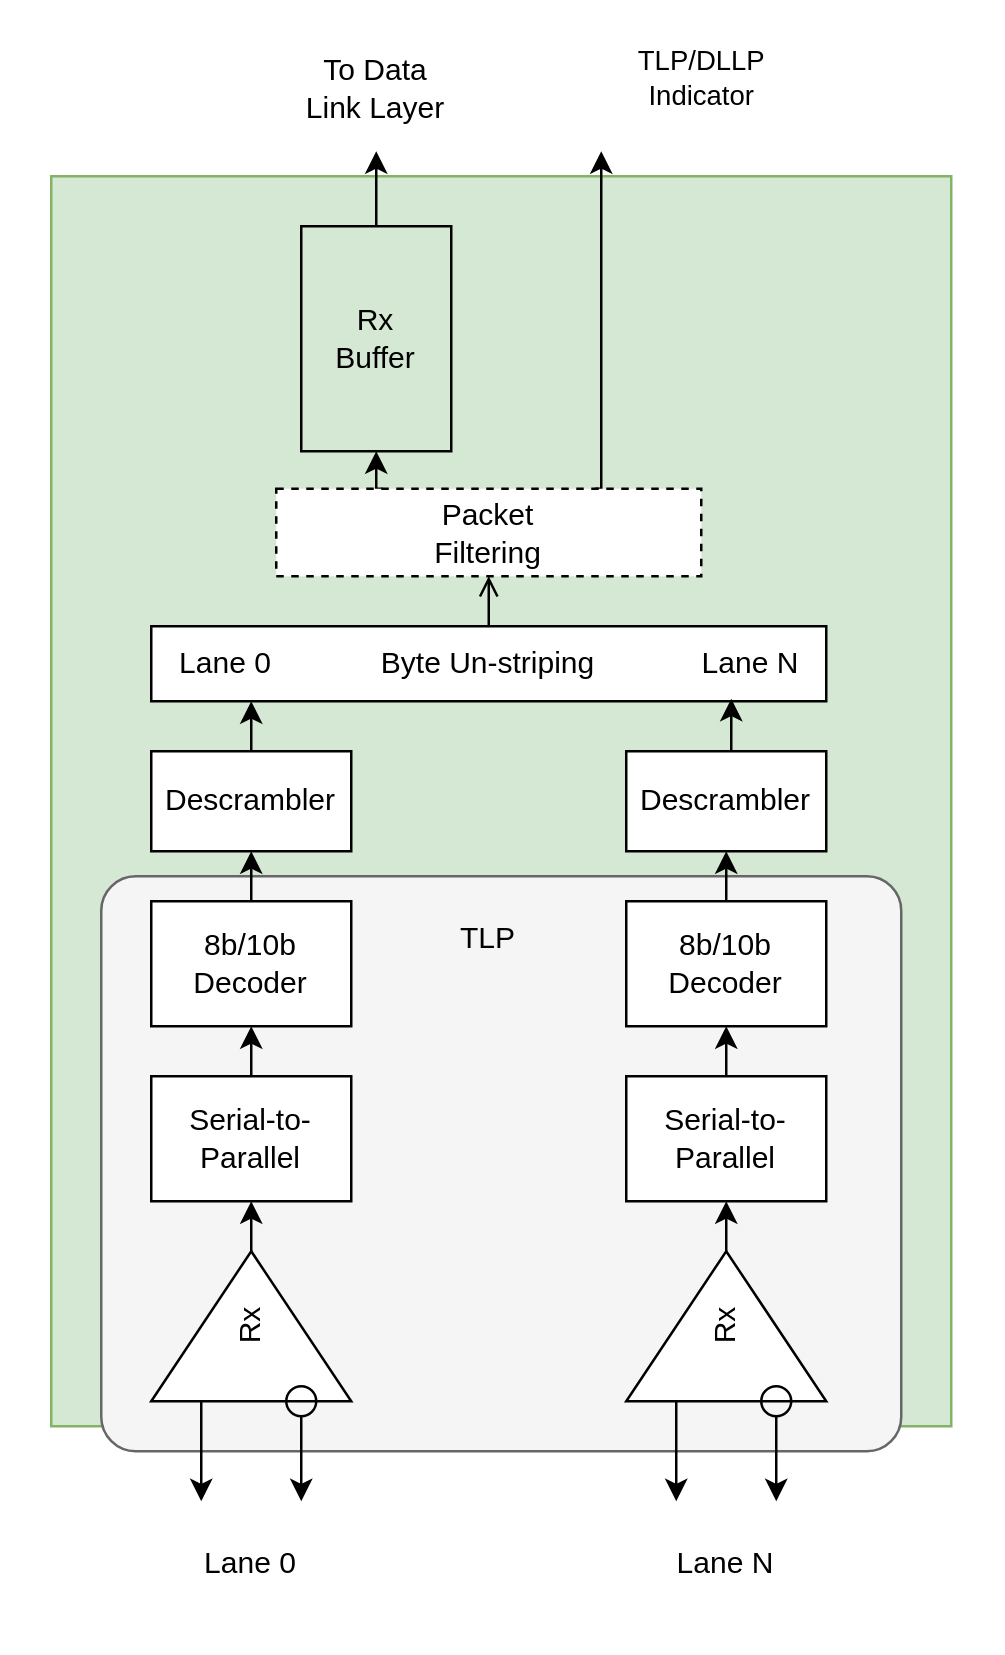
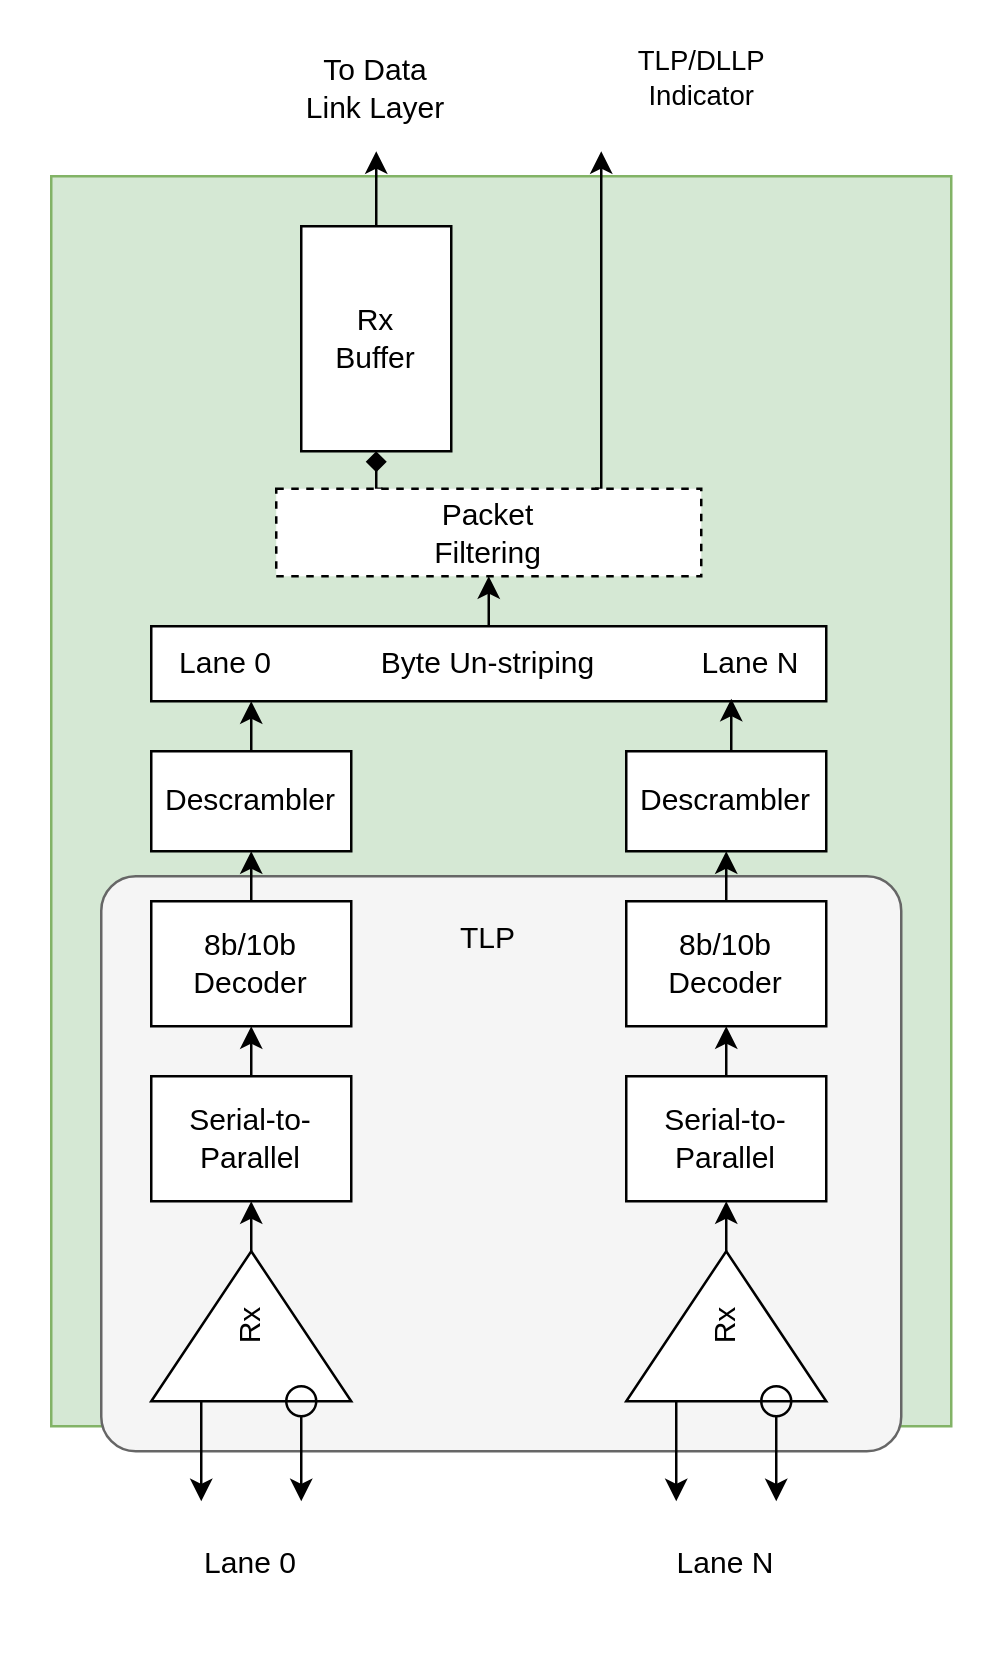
(376, 339) -> (376, 339)
(376, 470) -> (376, 472)
(489, 590) -> (489, 594)
